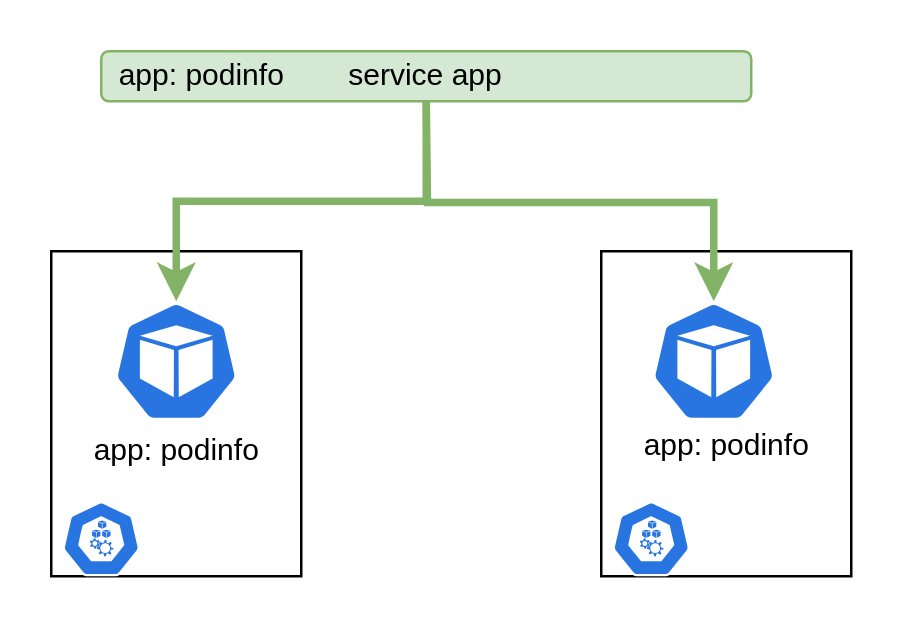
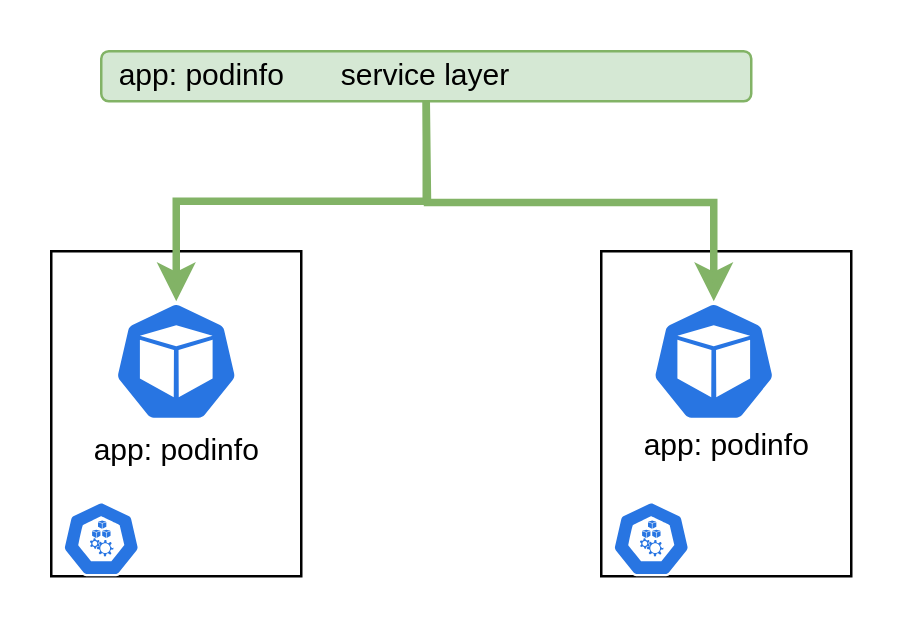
(426, 76) -> (426, 76)
